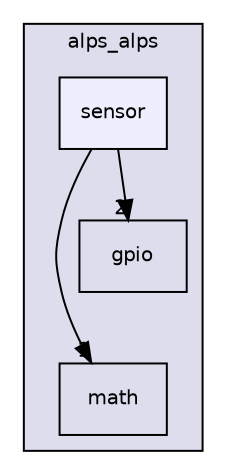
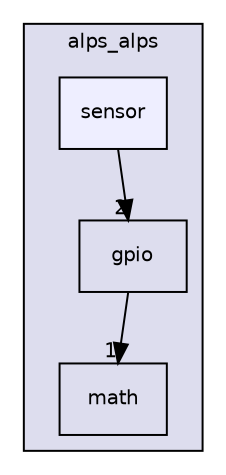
(57, 246) -> (125, 318)
